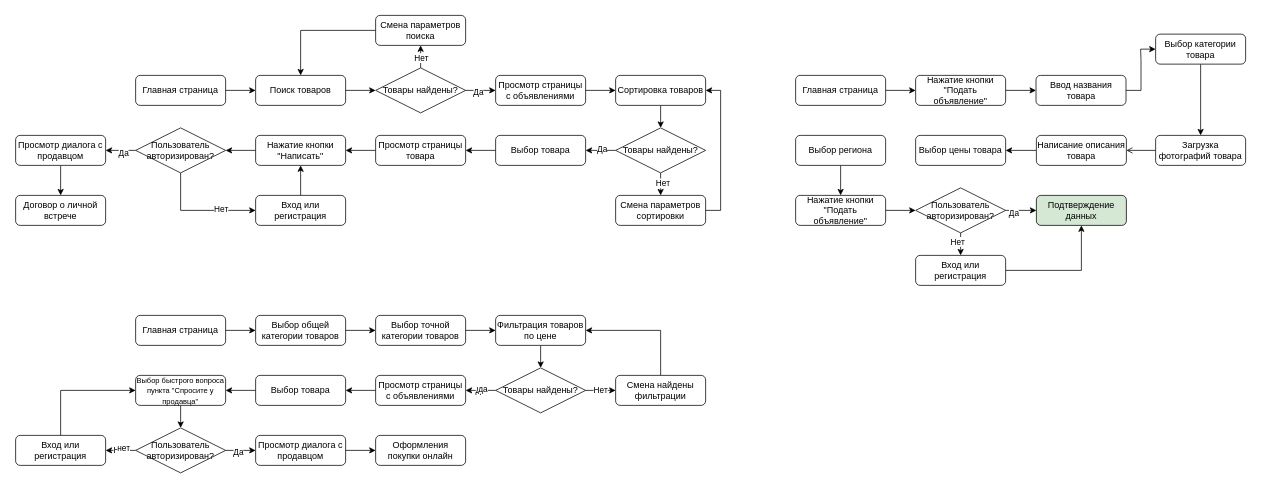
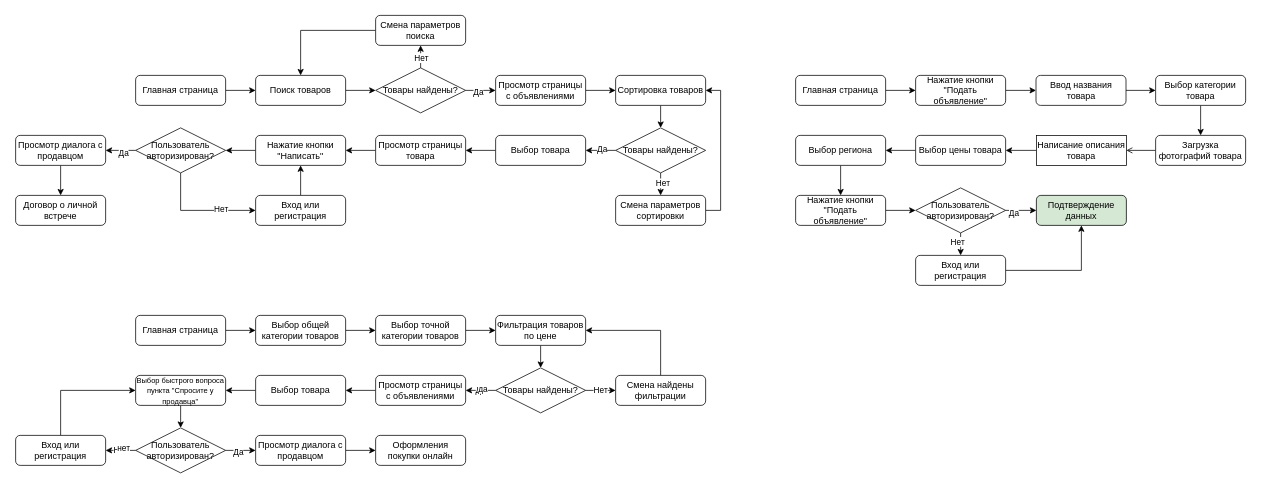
(1200, 49) -> (1200, 90)
none -> (903, 150)
(1081, 150) -> (1081, 150)
